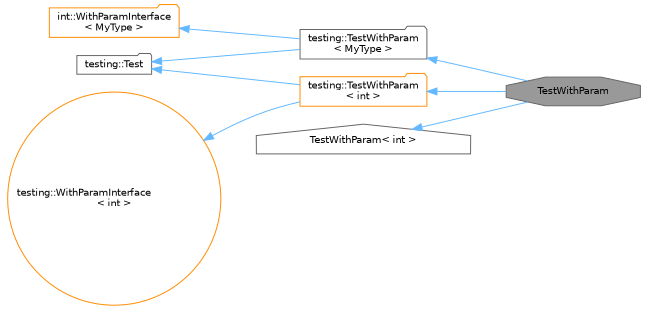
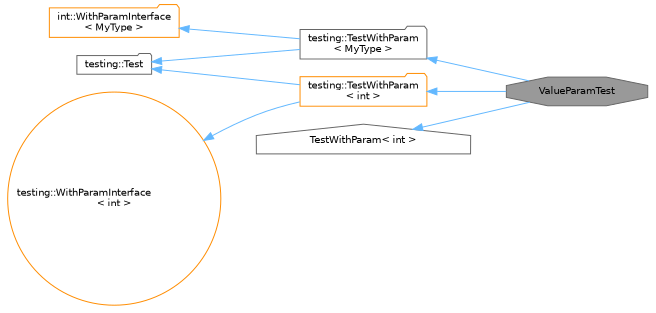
(573, 91) -> (577, 91)
